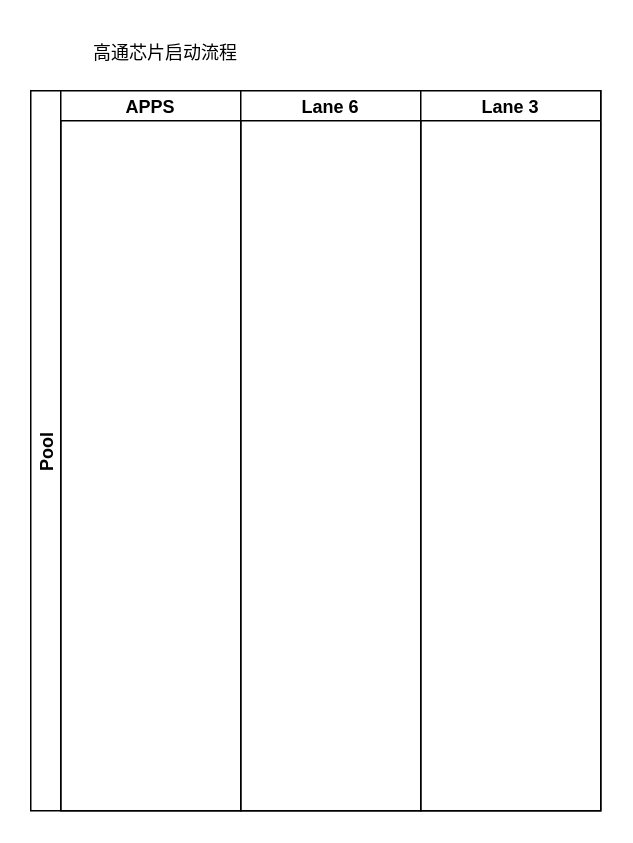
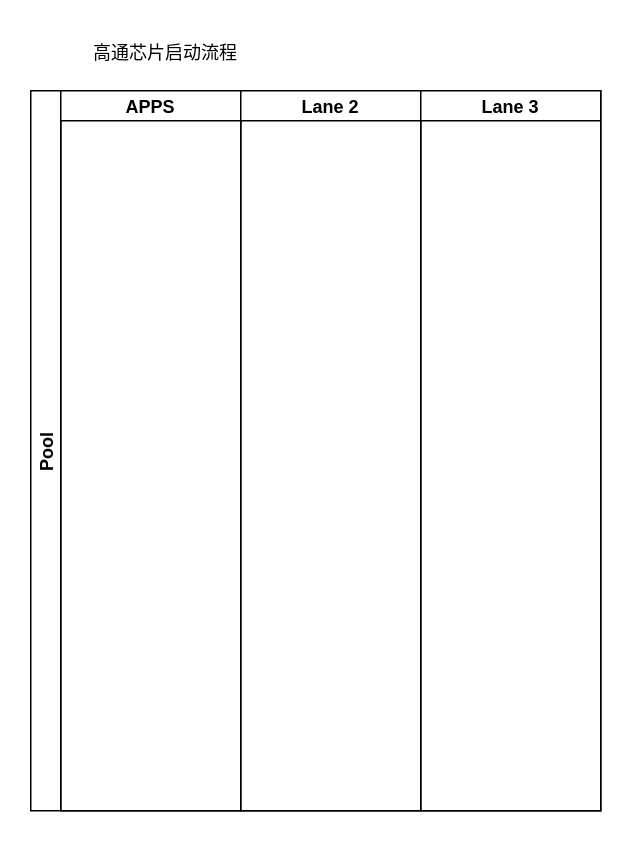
(330, 107) -> (330, 107)
